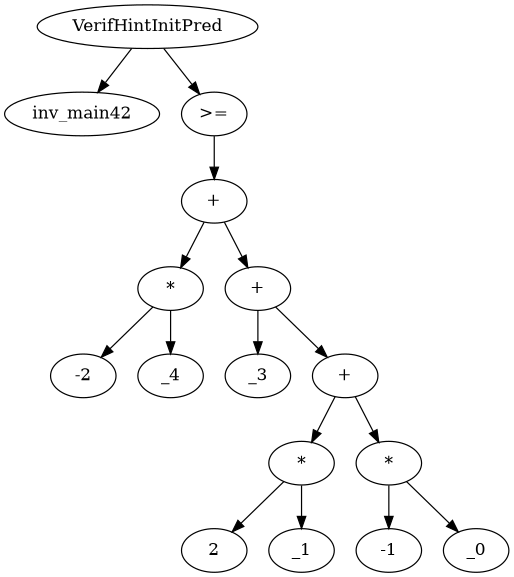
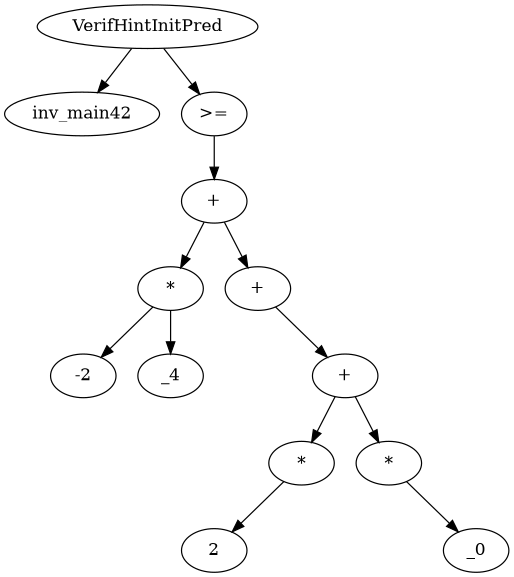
(258, 376) -> none
(302, 550) -> none
(389, 550) -> none
